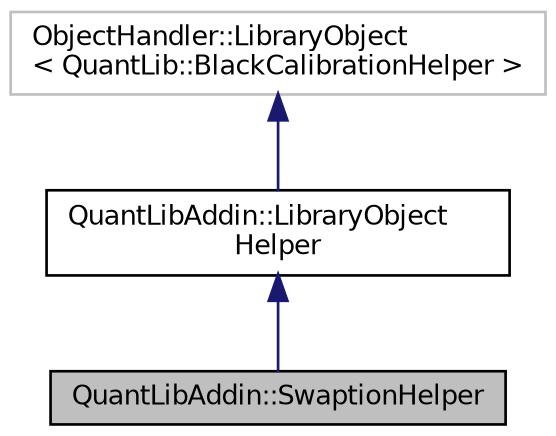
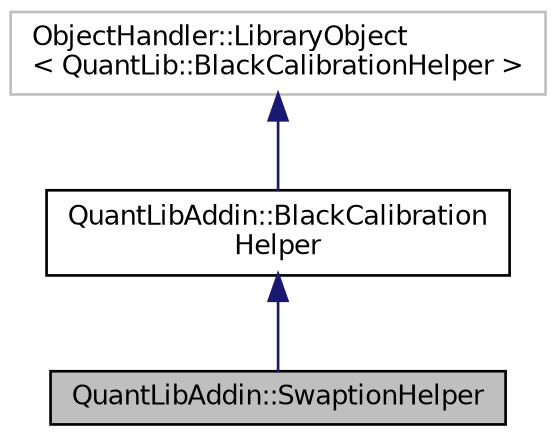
(278, 233) -> (278, 233)
